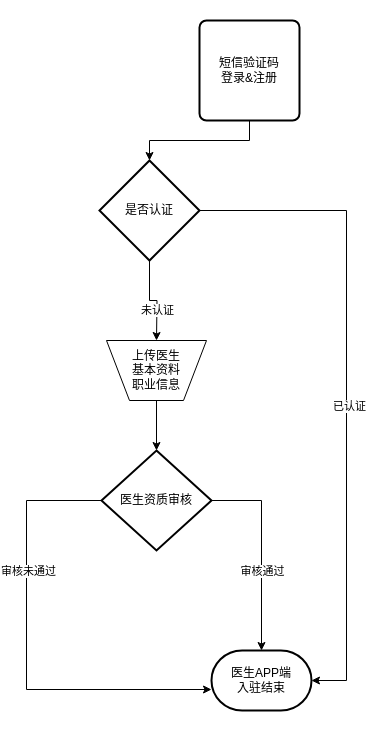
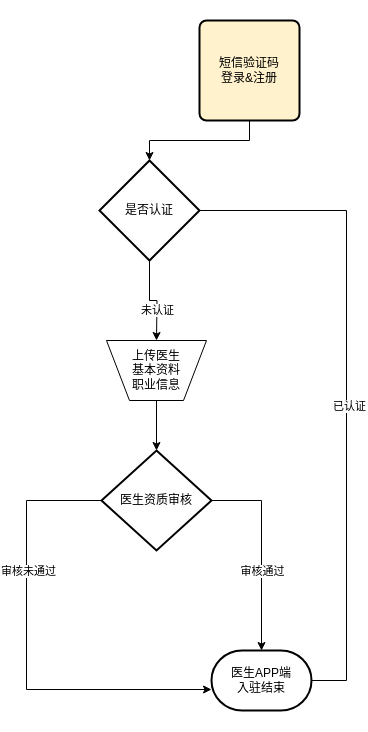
(250, 71) -> (250, 71)
(319, 681) -> (317, 681)
